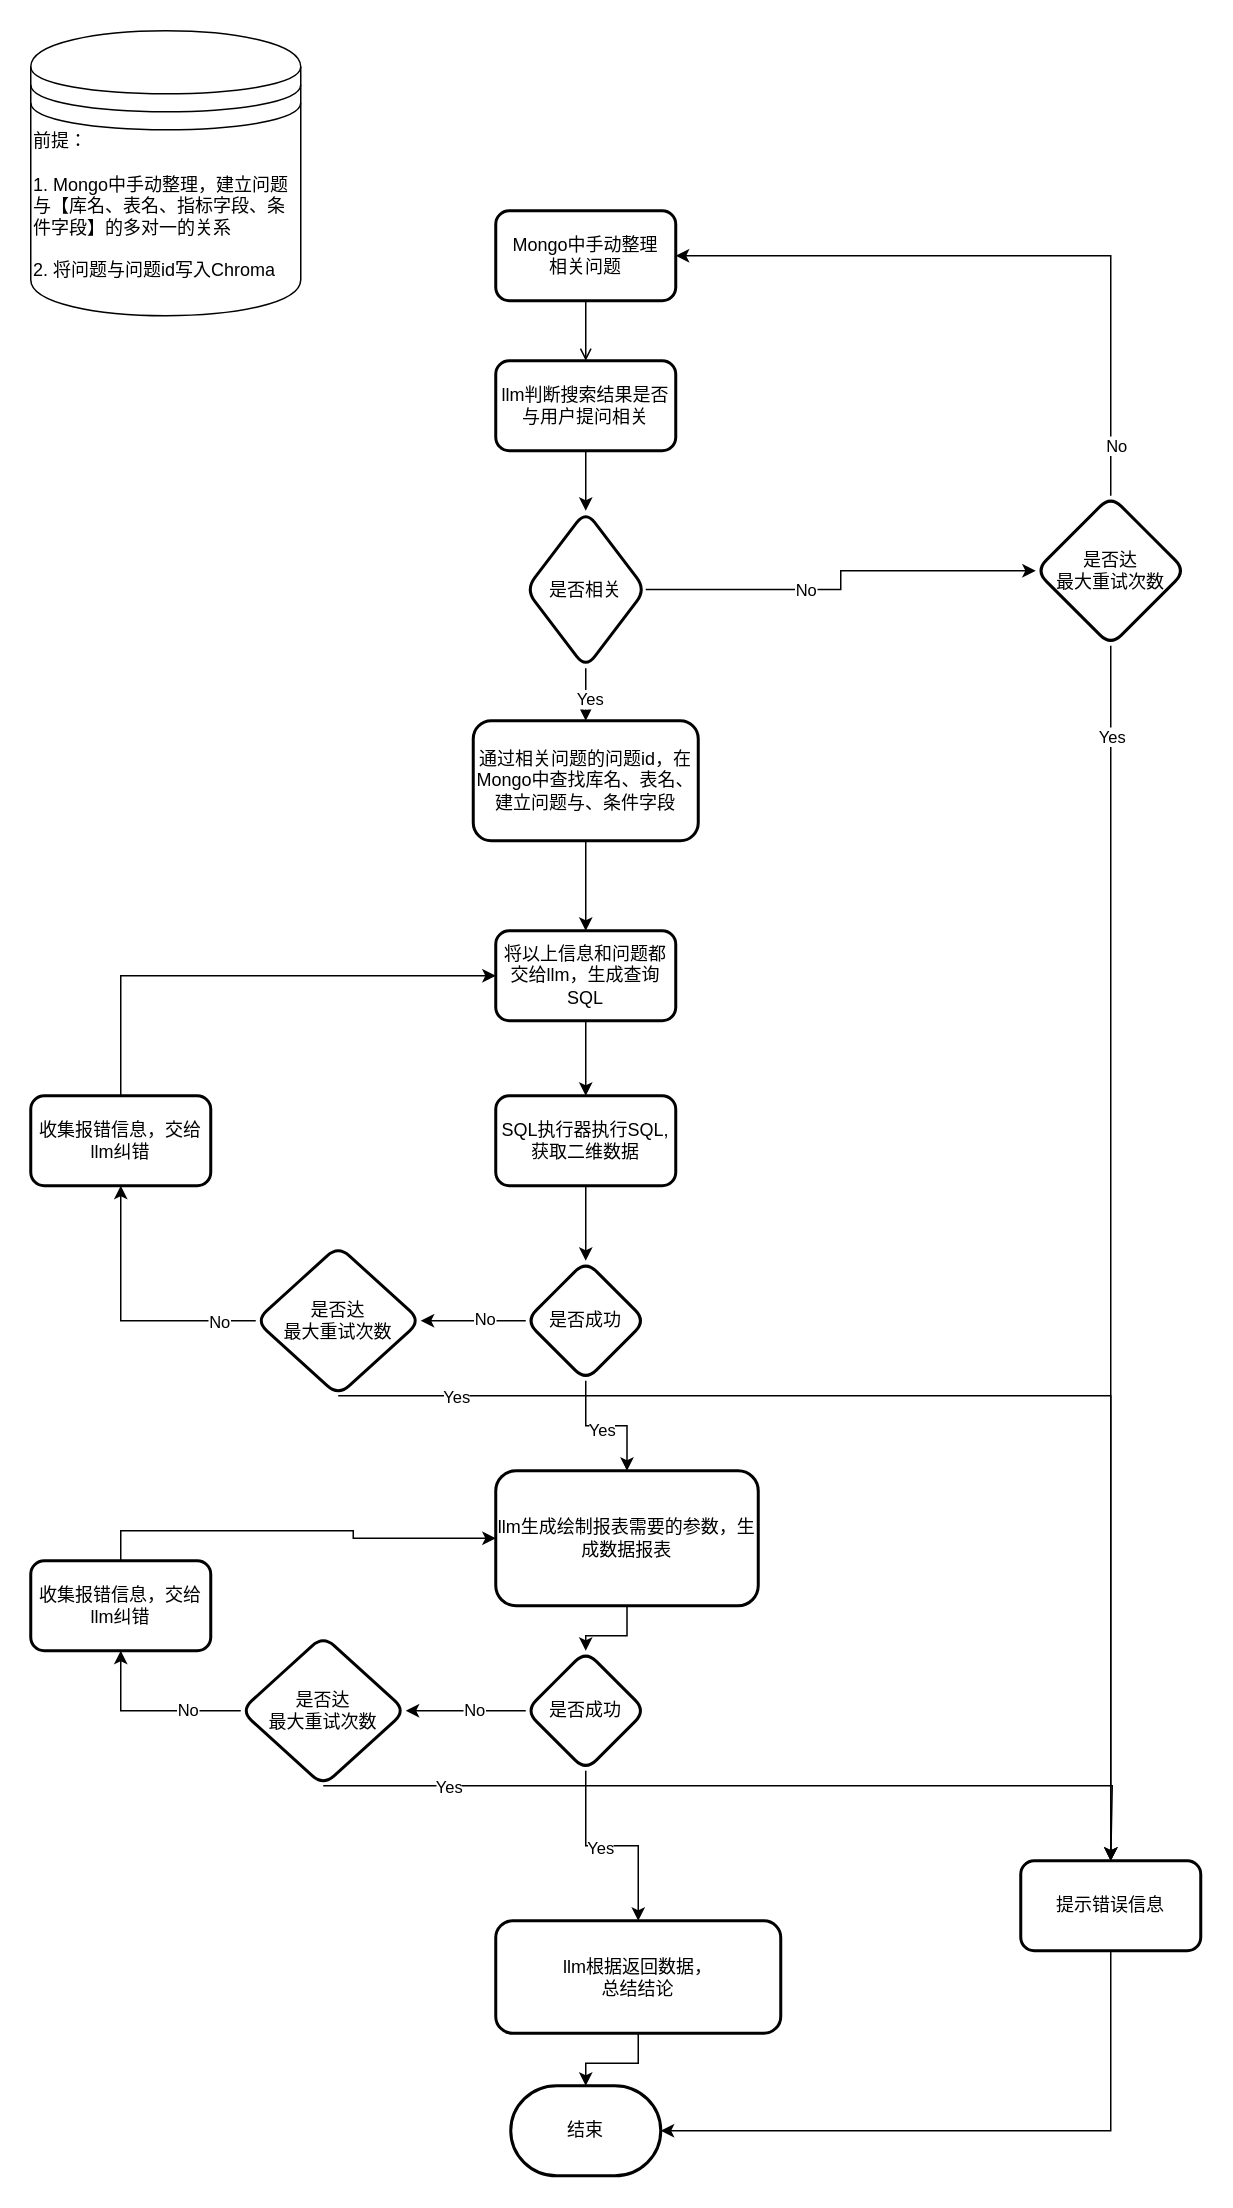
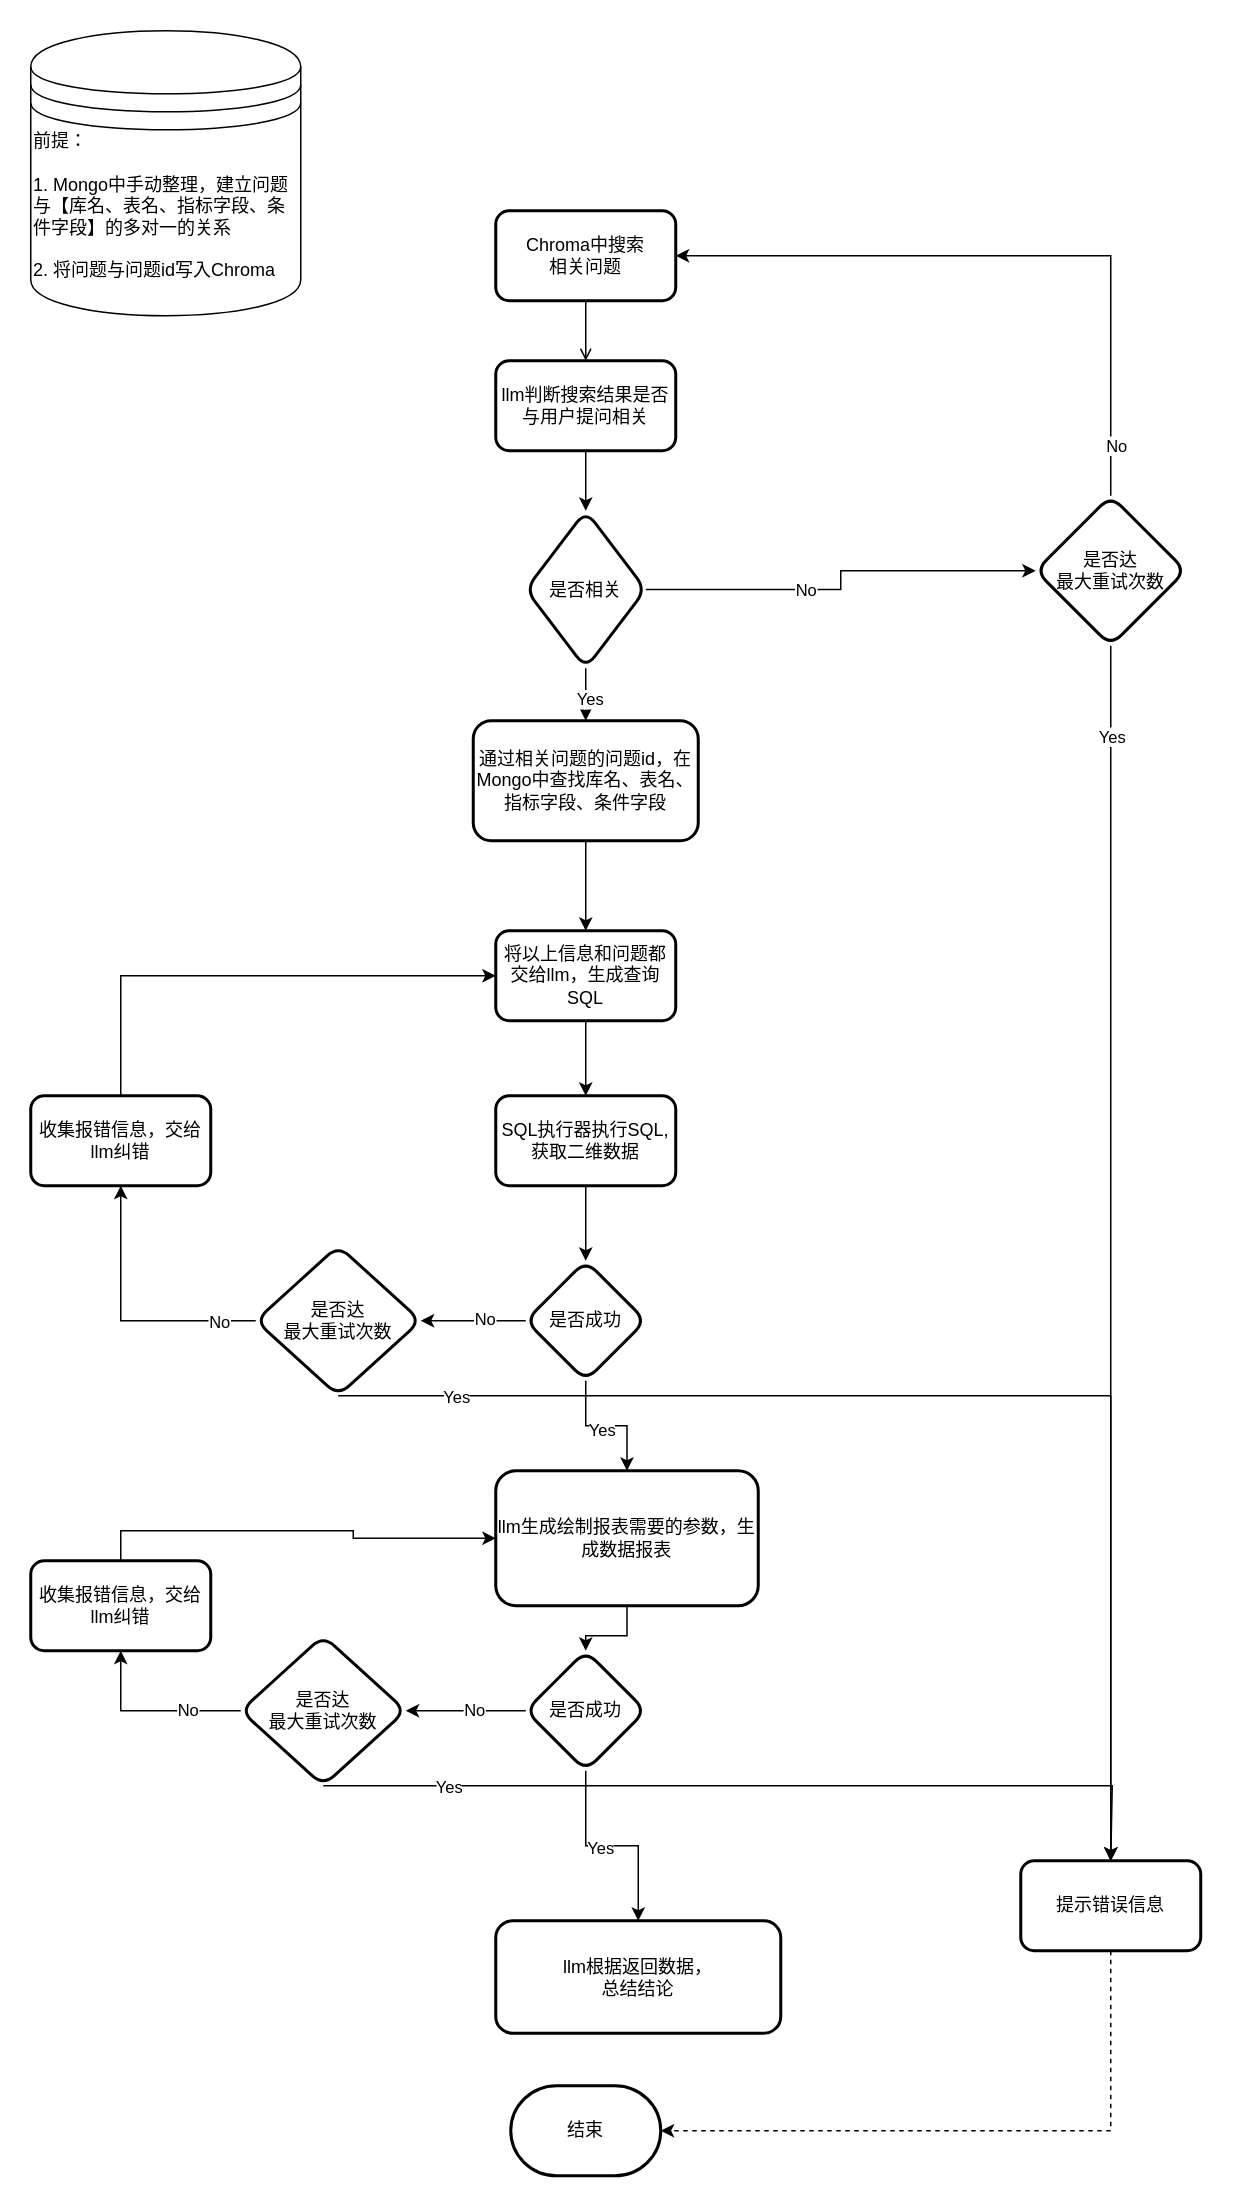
(586, 256) -> (586, 256)
(586, 781) -> (586, 781)
(621, 2063) -> none
(980, 2131) -> (980, 2131)
